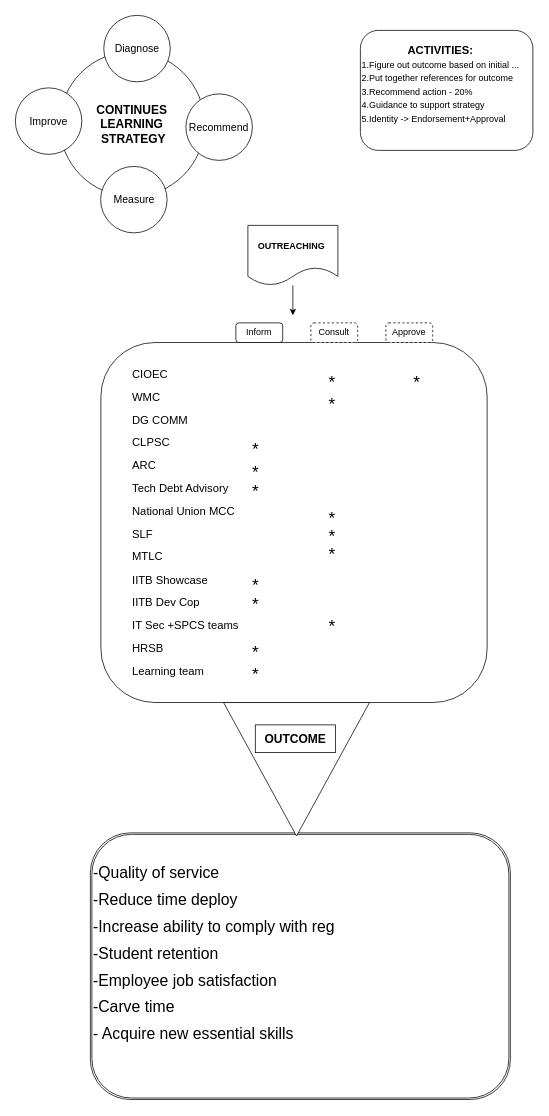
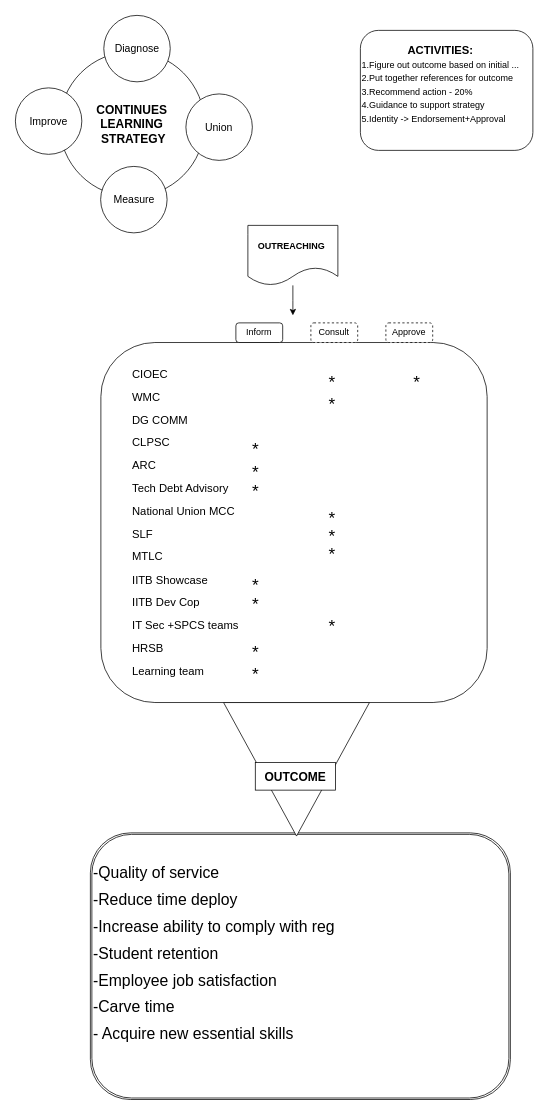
(219, 127) -> (219, 127)
(295, 739) -> (295, 776)
